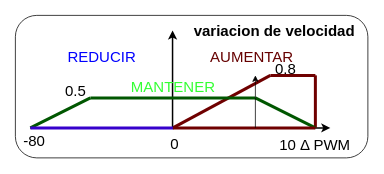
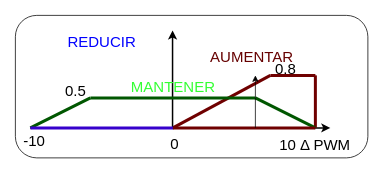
(274, 30) -> none
(102, 57) -> (102, 42)
(35, 141) -> (35, 141)
